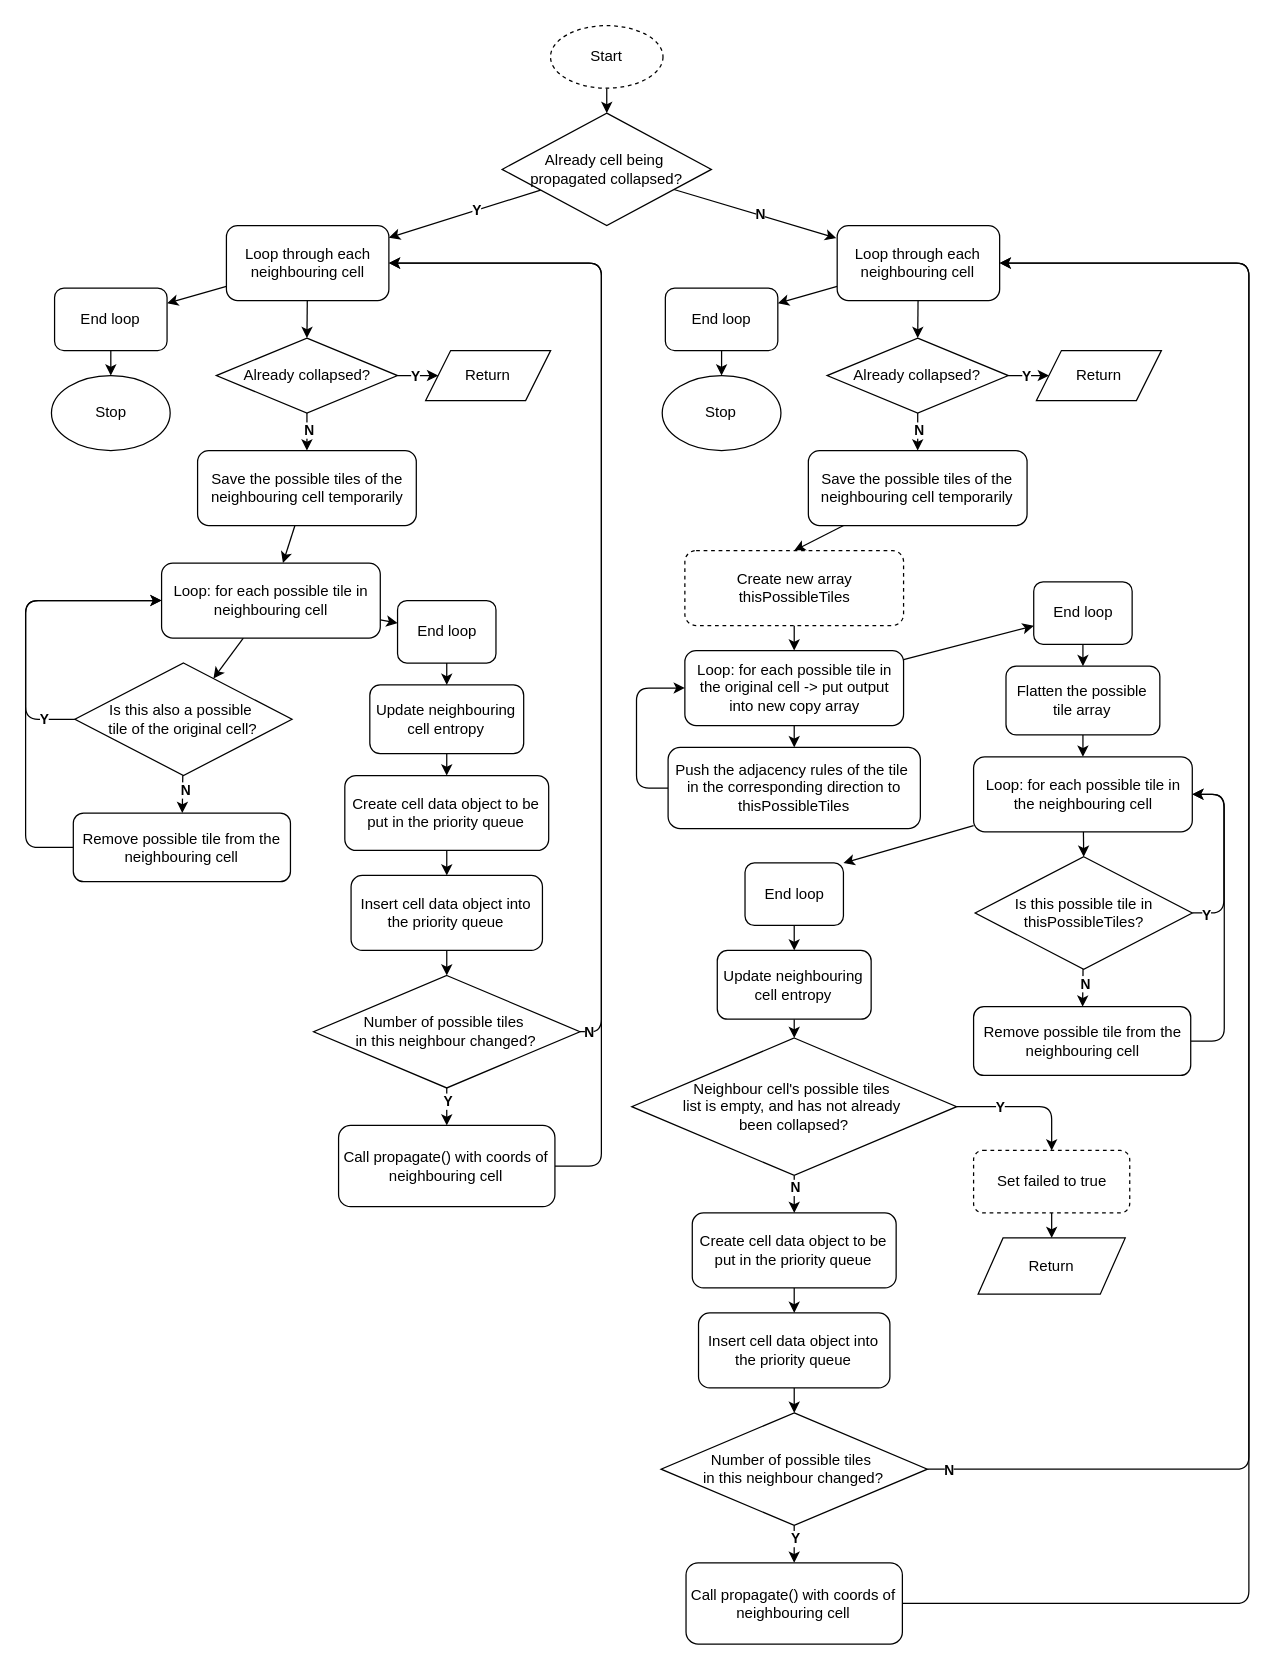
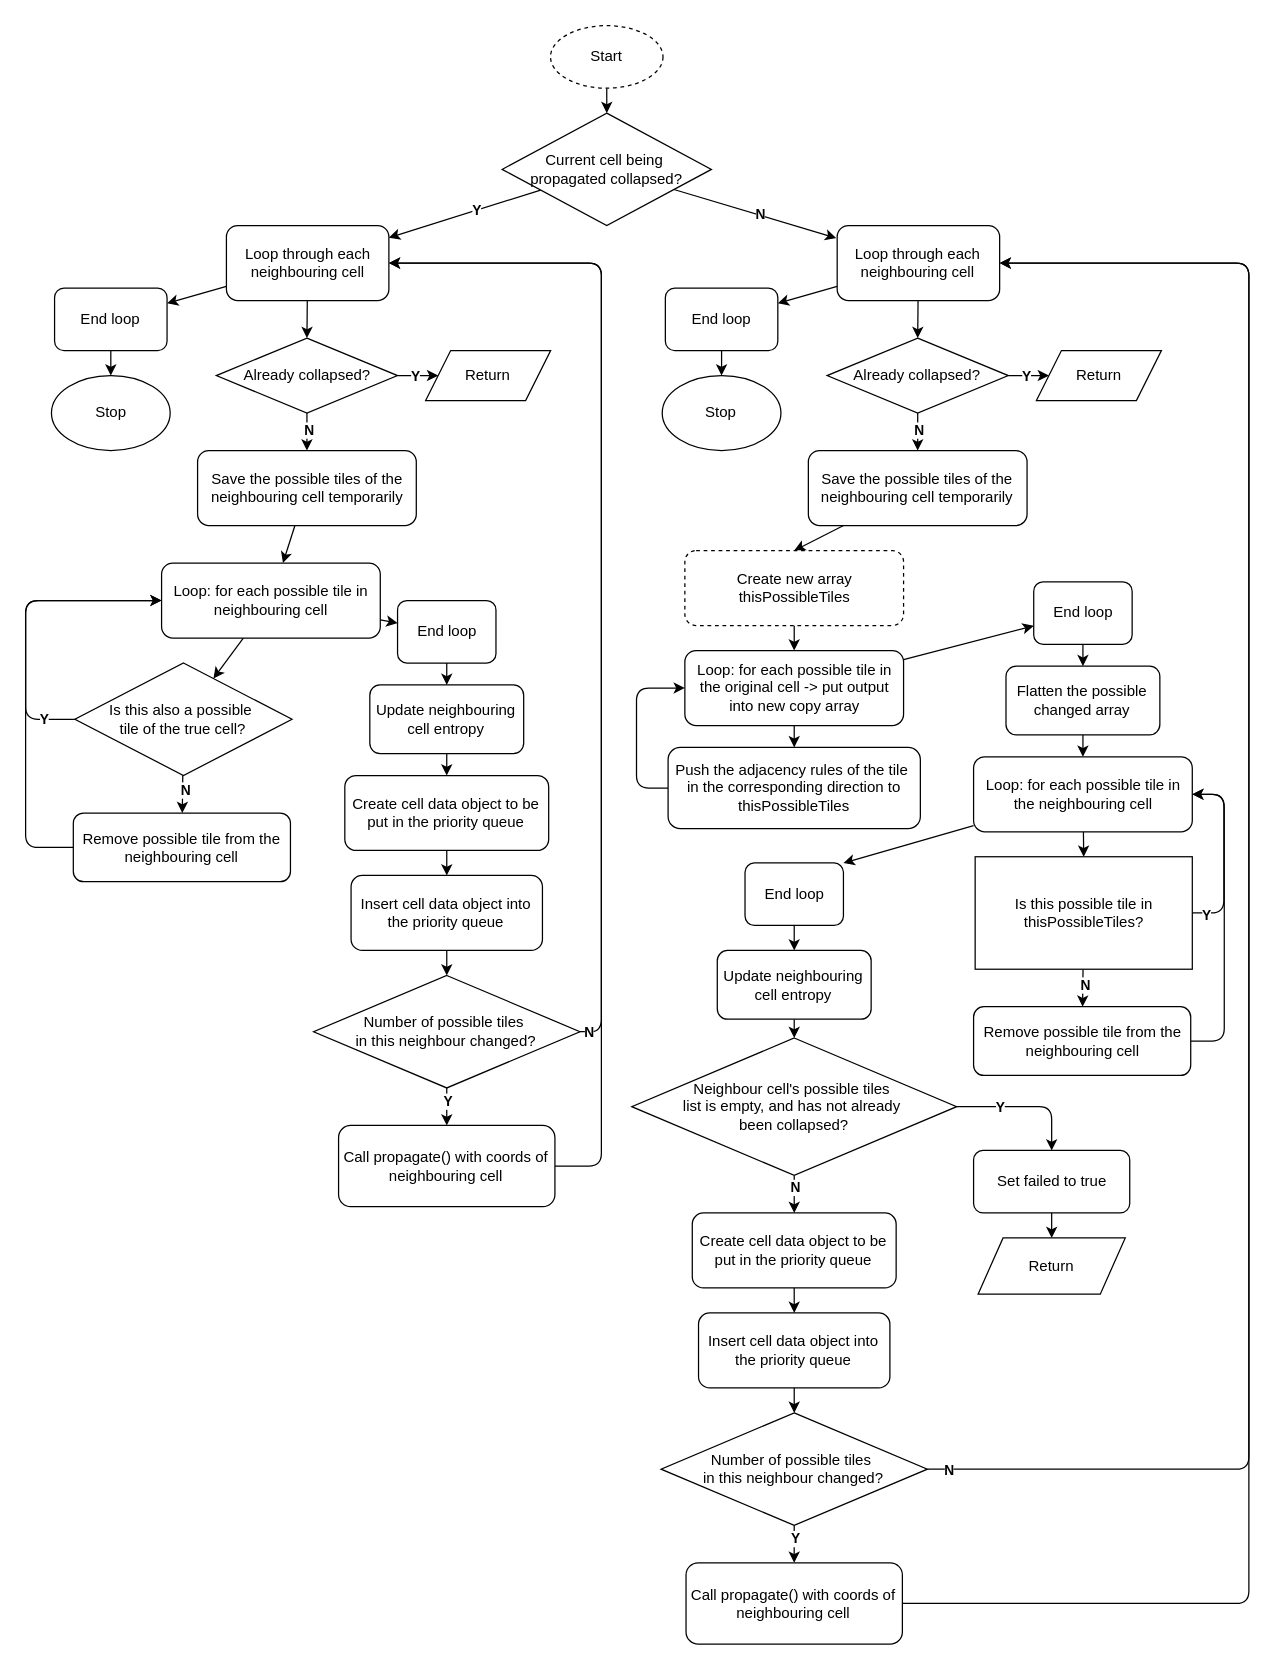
(607, 169) -> (607, 169)
(1083, 701) -> (1083, 701)
(183, 719) -> (183, 719)
(1084, 913) -> (1084, 913)
(1052, 1182) -> (1052, 1182)
